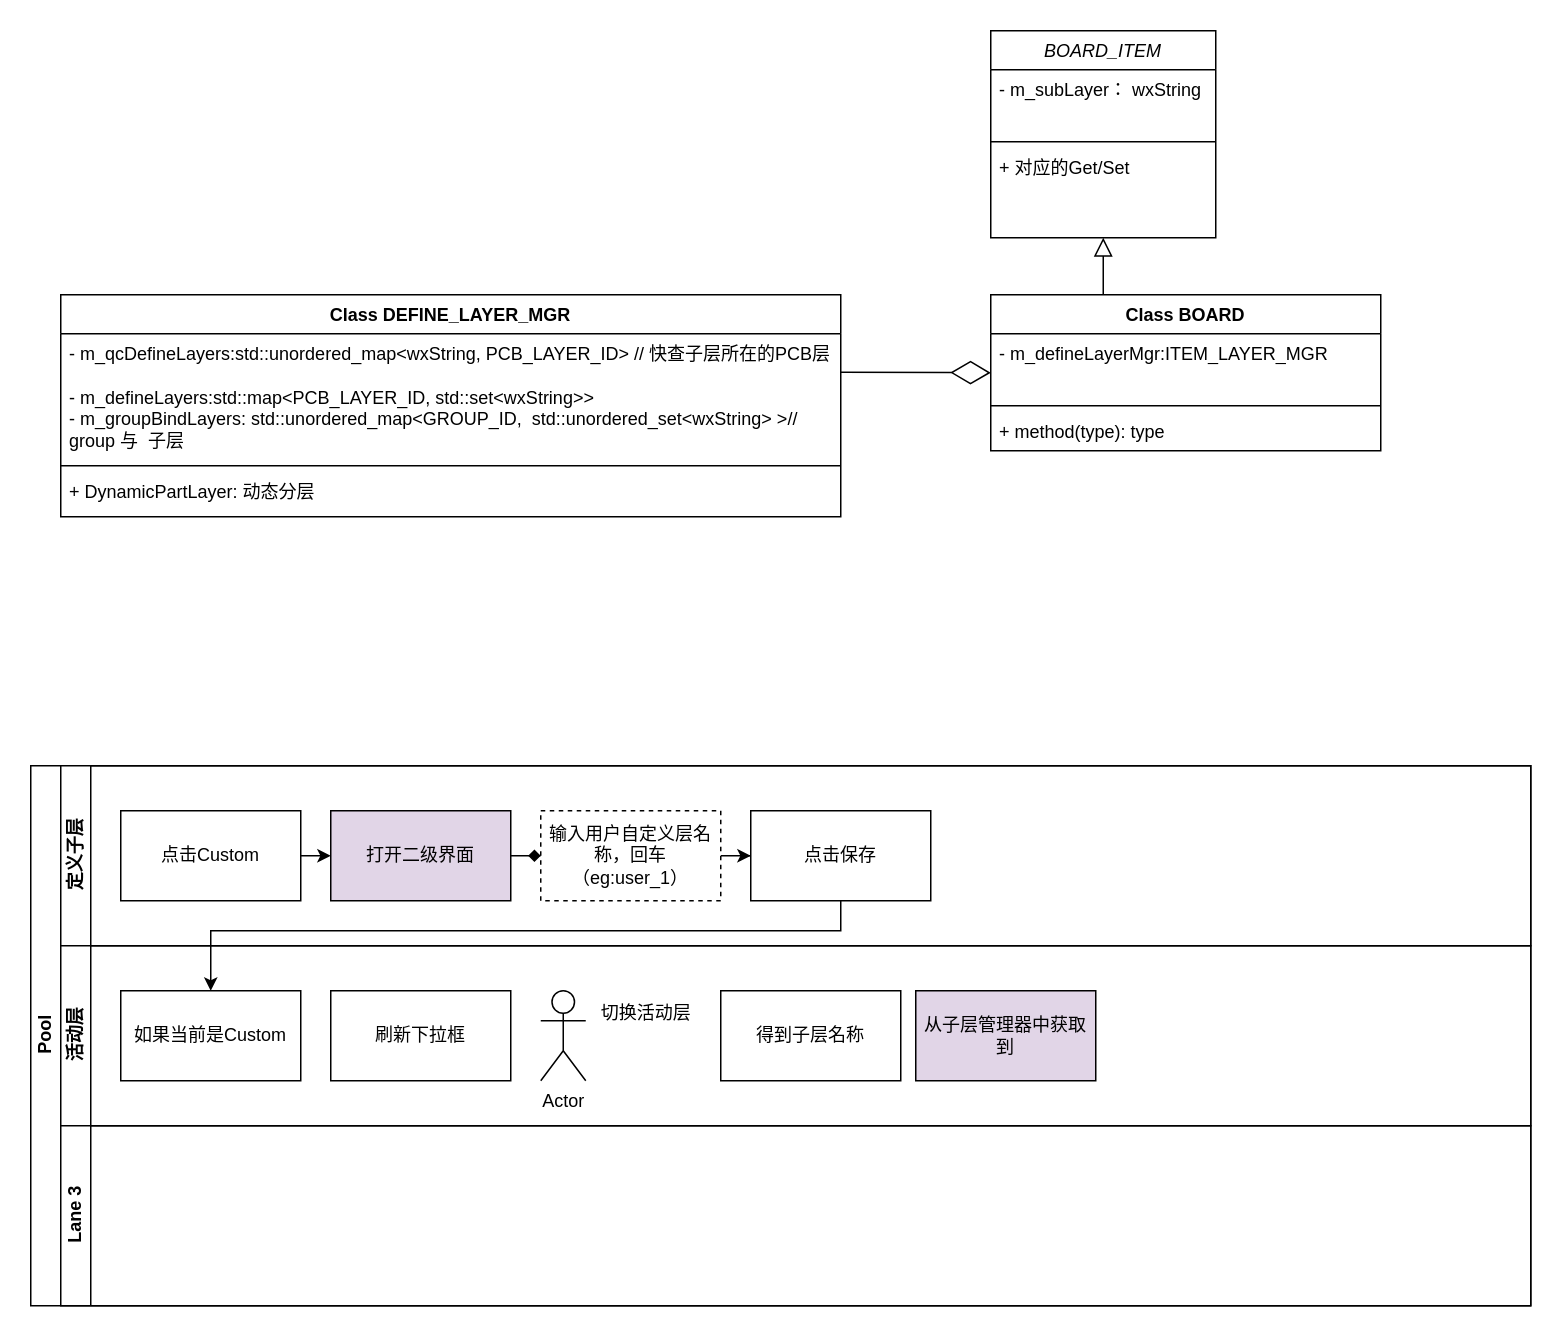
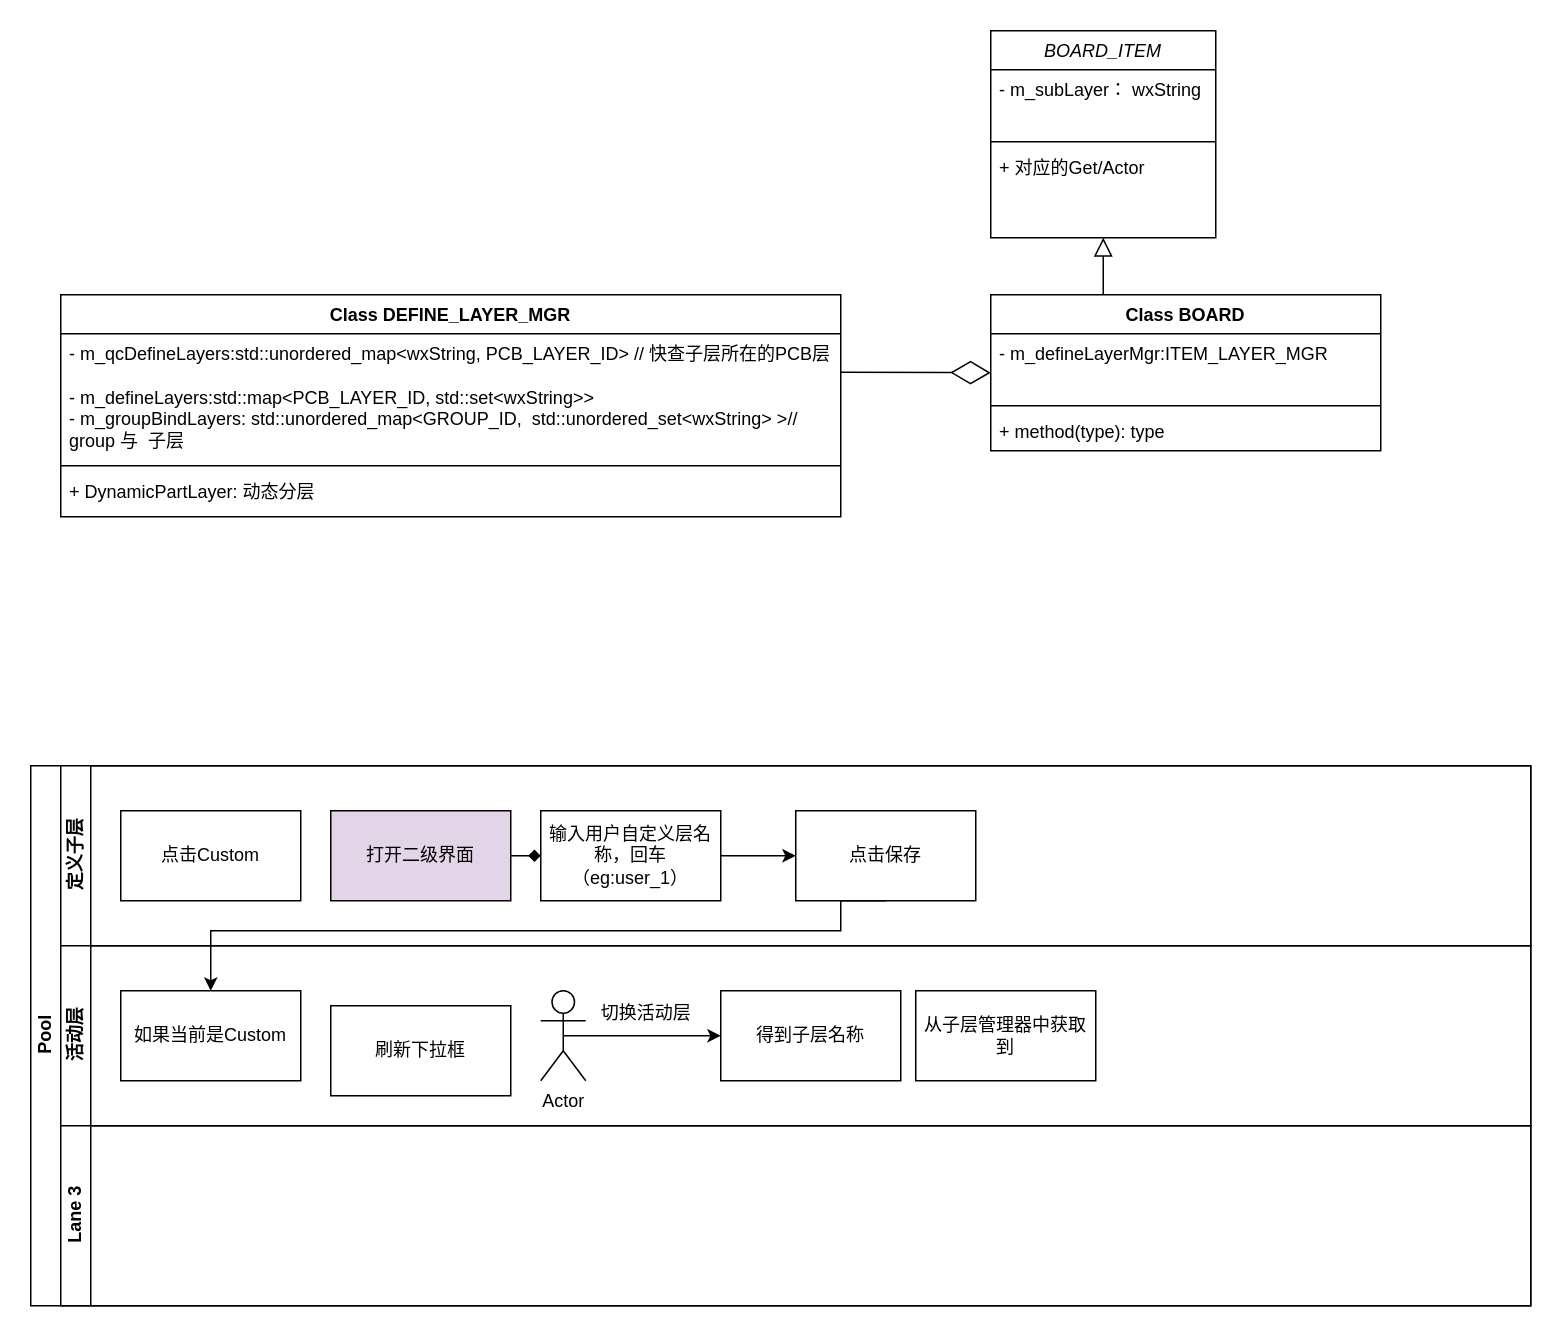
(1069, 168) -> (1079, 168)
(311, 856) -> none
(631, 856) -> (631, 856)
(841, 856) -> (886, 856)
(421, 1036) -> (421, 1051)
none -> (639, 1036)
(1006, 1036) -> (1006, 1036)
